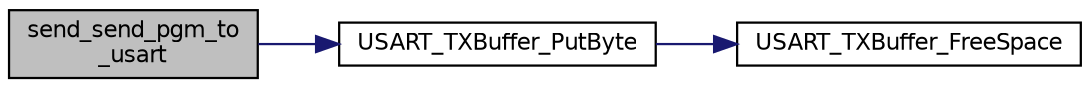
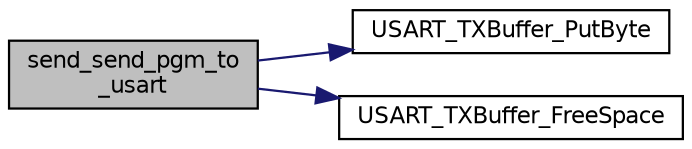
(685, 44) -> (287, 92)
